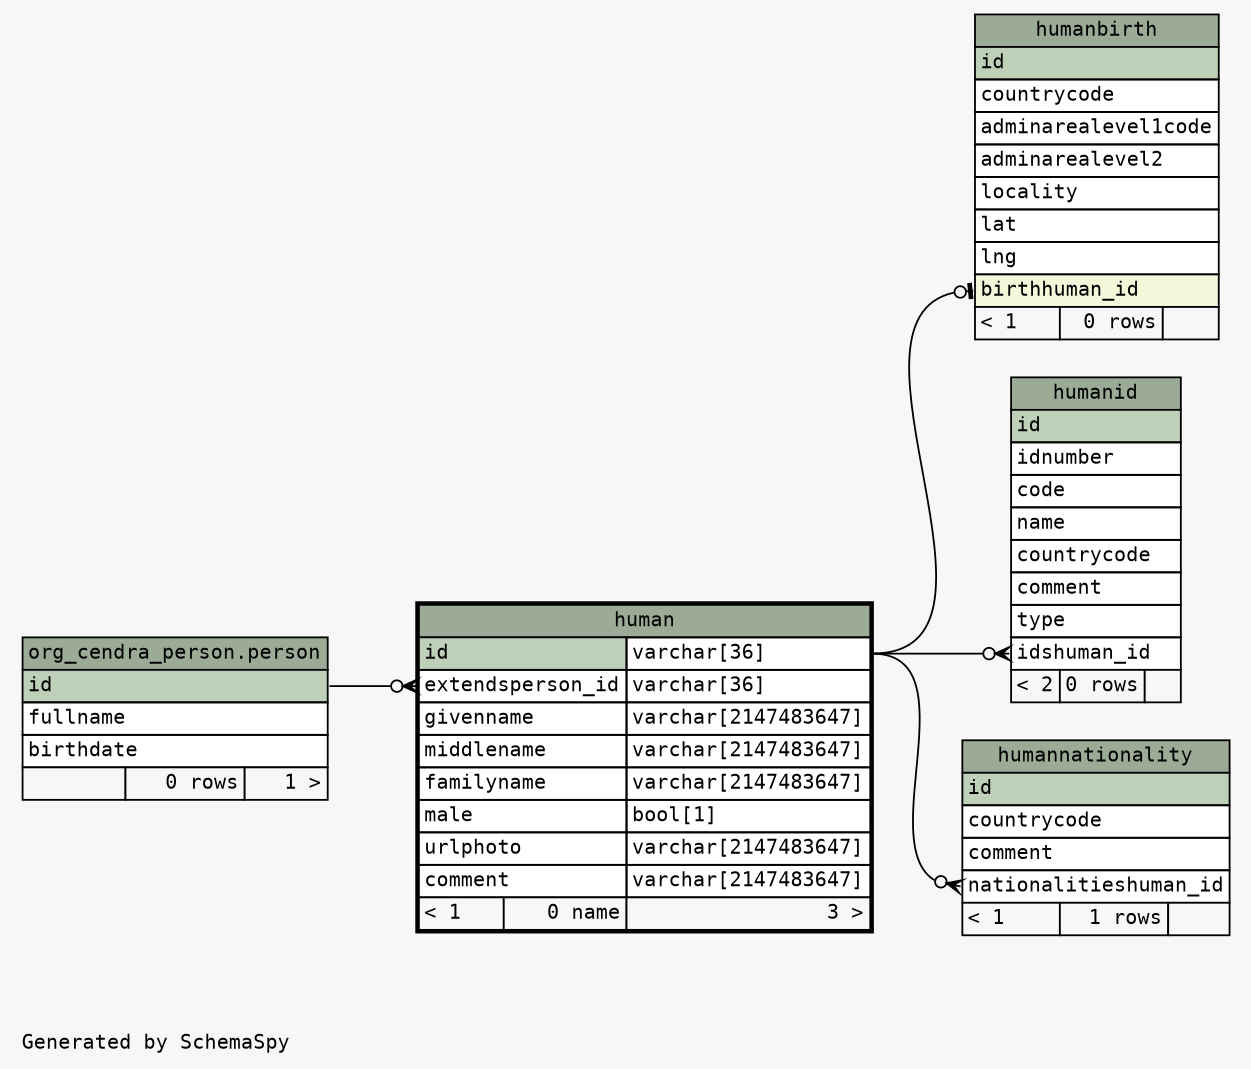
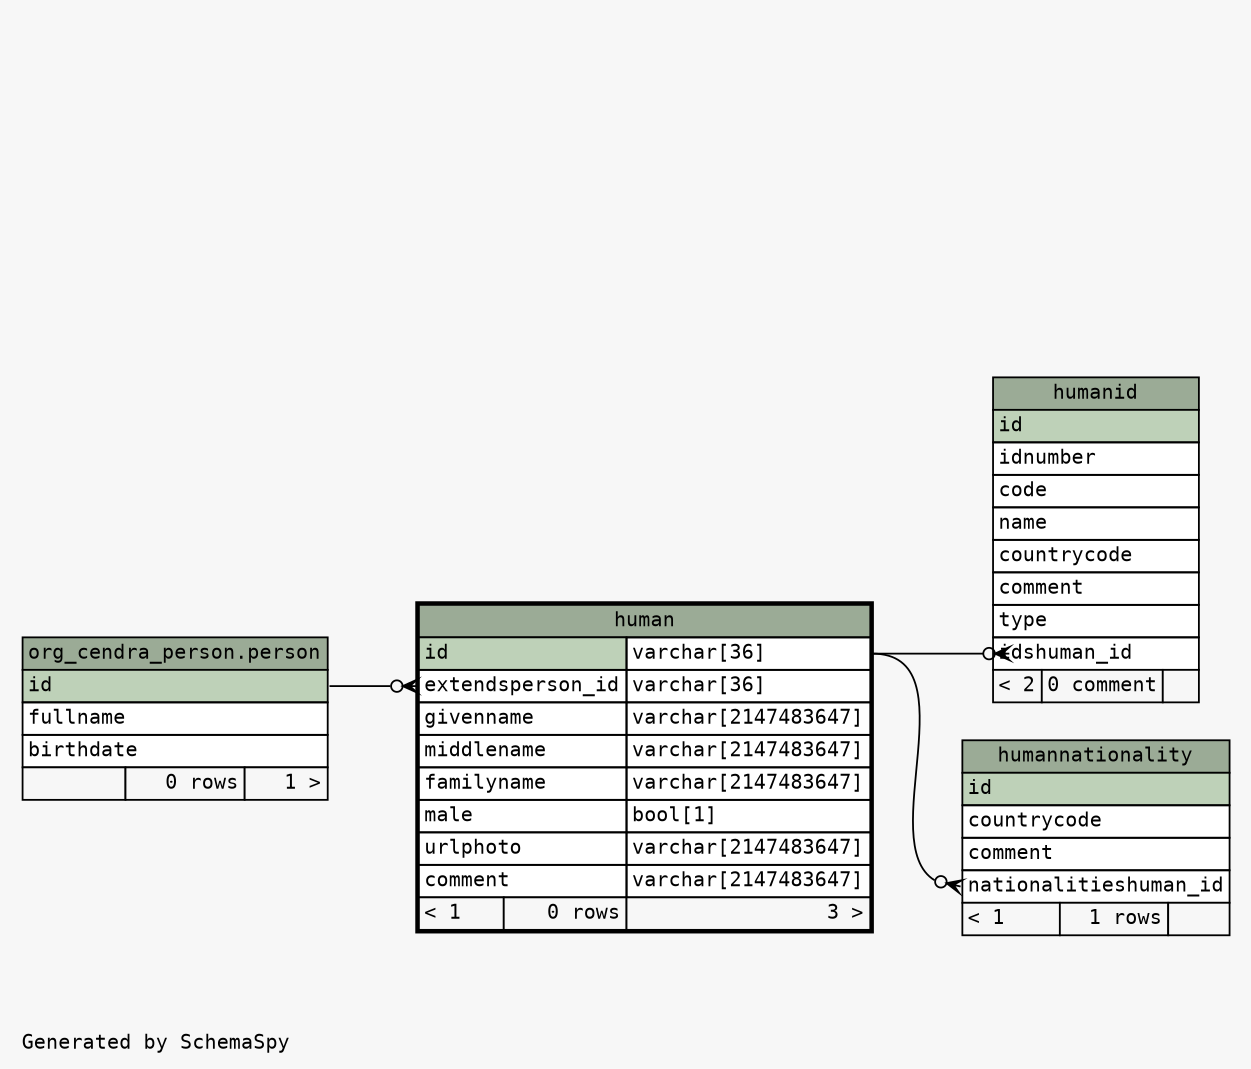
(1096, 177) -> none
(1102, 685) -> (1102, 685)
(584, 913) -> (584, 913)
